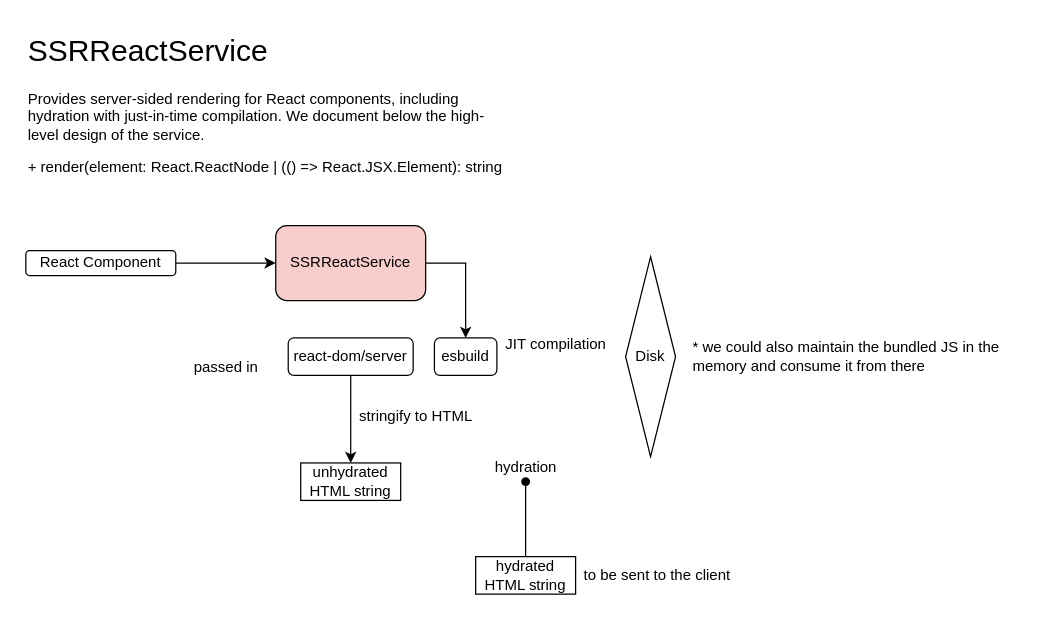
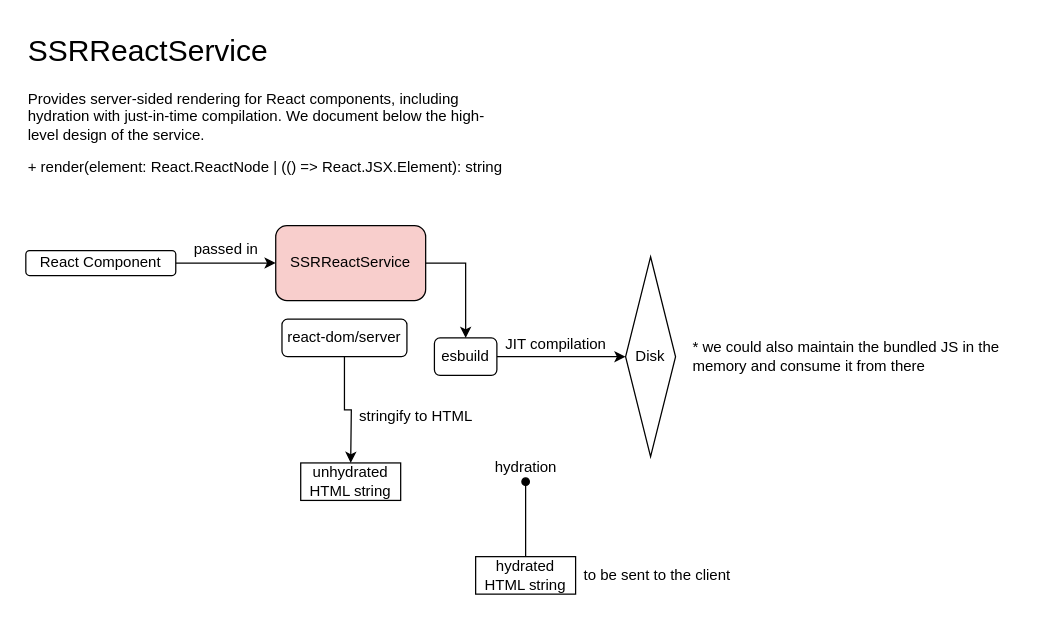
(351, 357) -> (344, 338)
none -> (557, 357)
(226, 368) -> (226, 249)
